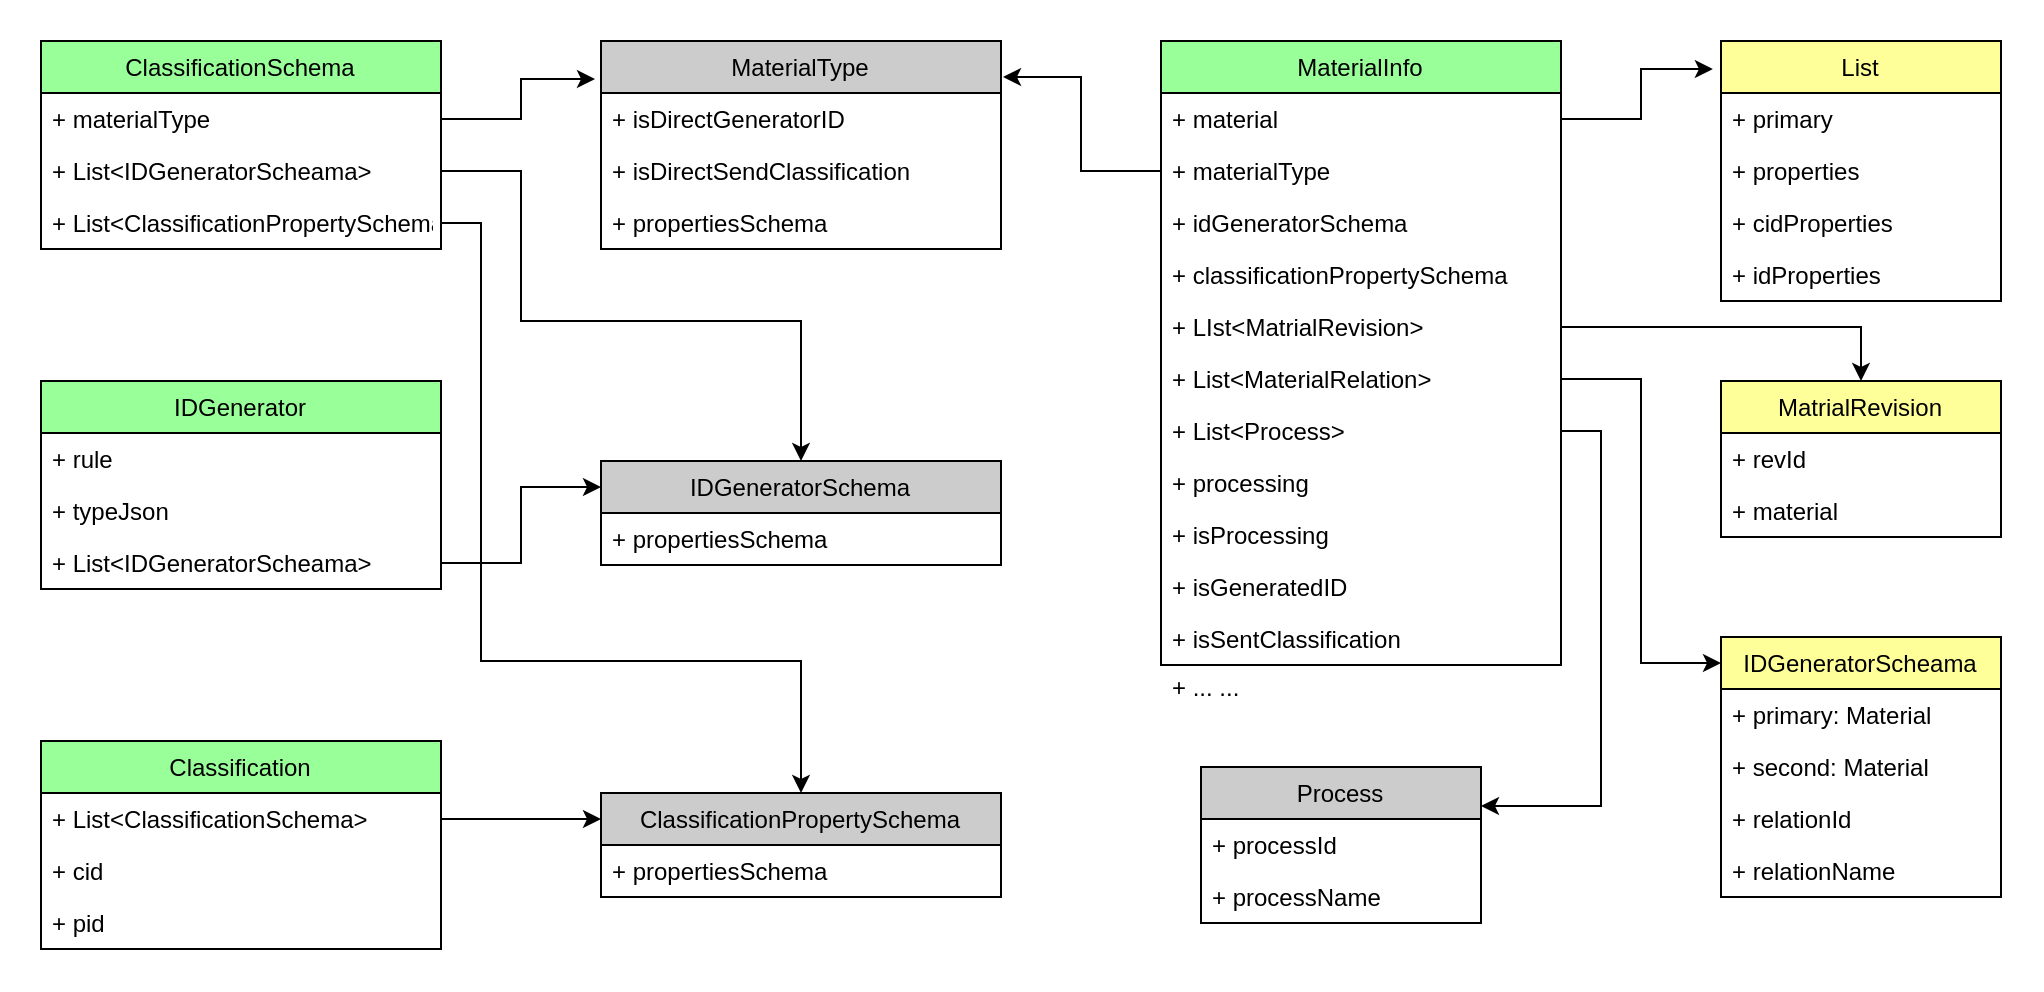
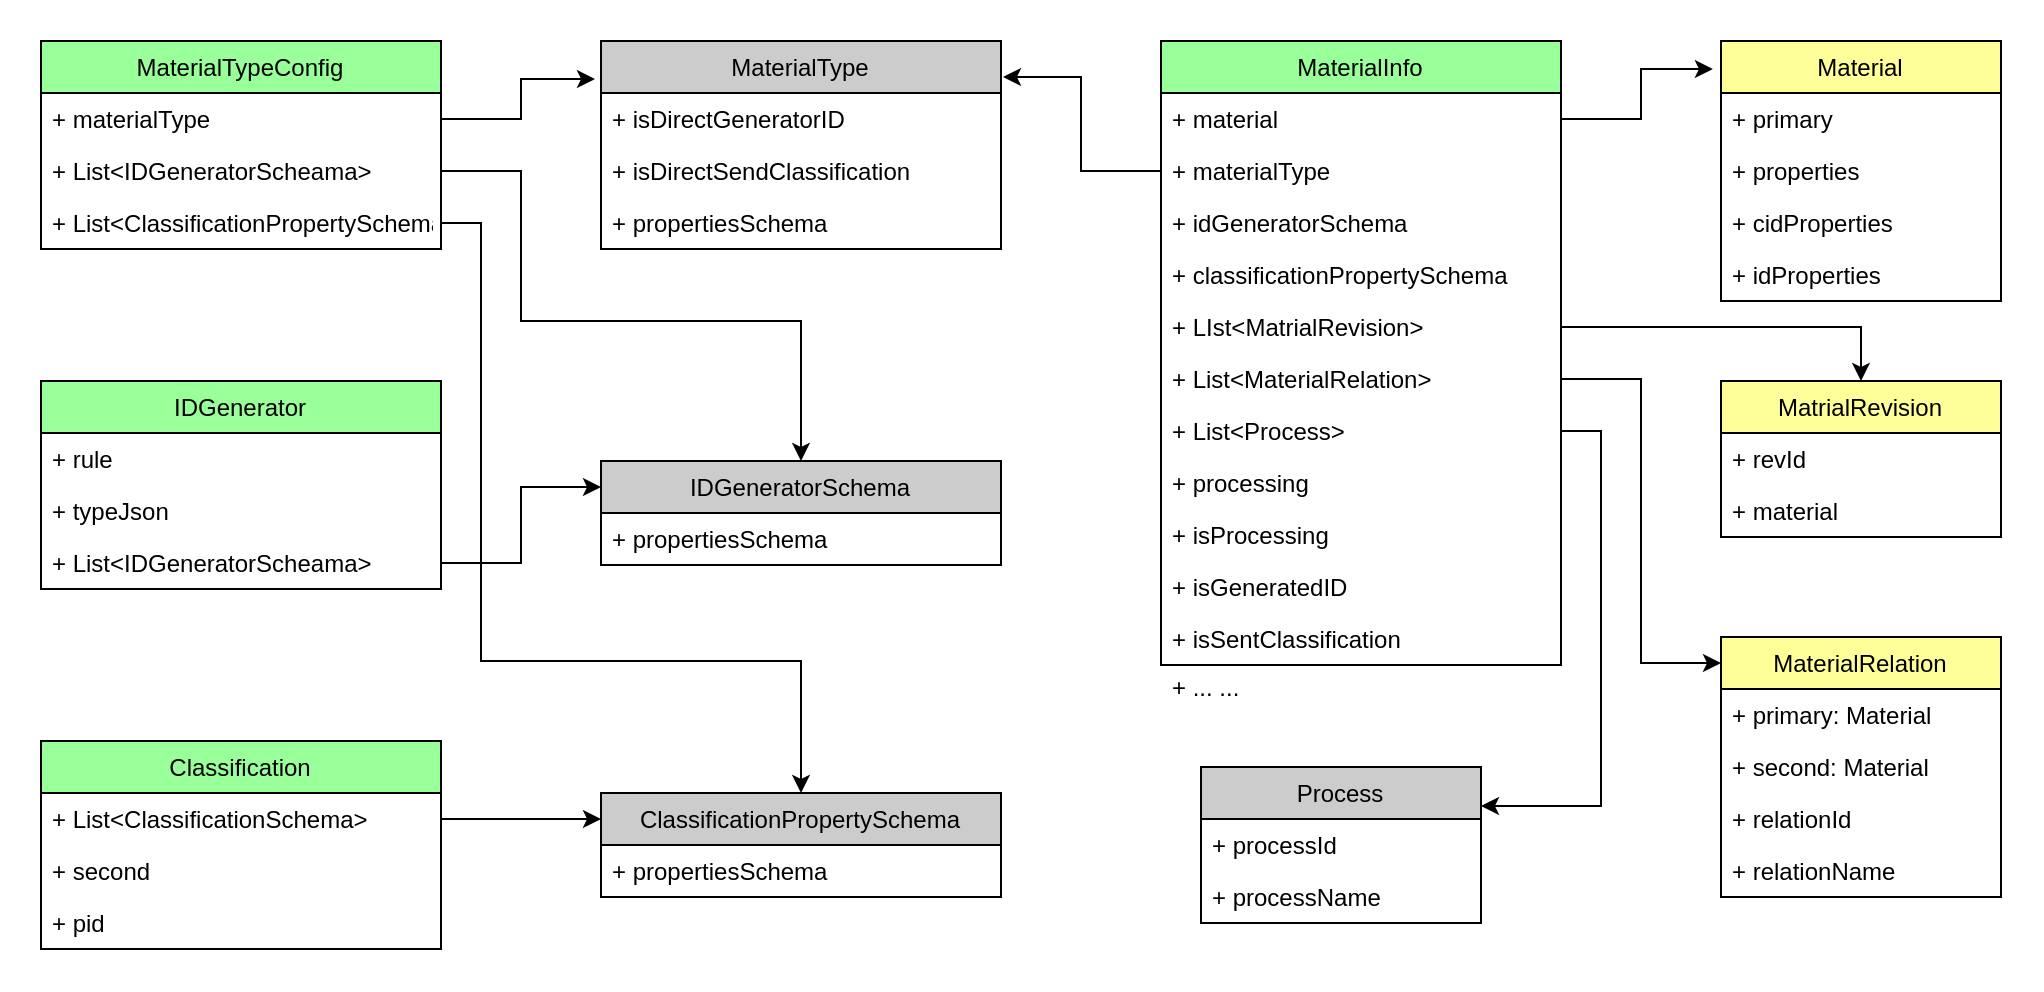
(240, 68) -> (240, 68)
(1860, 68) -> (1860, 68)
(1860, 664) -> (1860, 664)
(79, 872) -> (103, 872)
